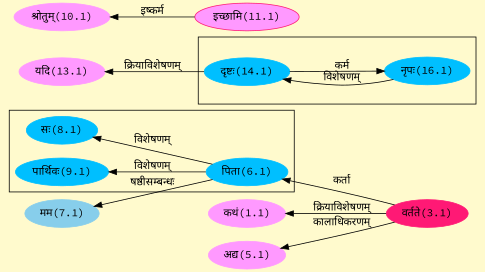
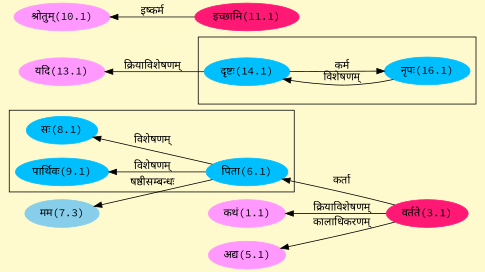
(247, 17) -> (247, 17)
(62, 214) -> (62, 214)
